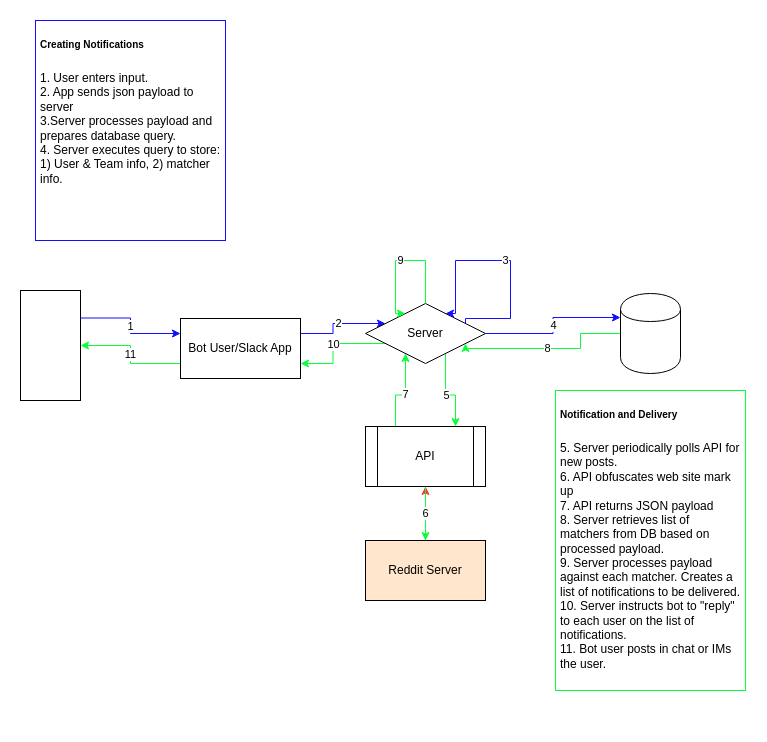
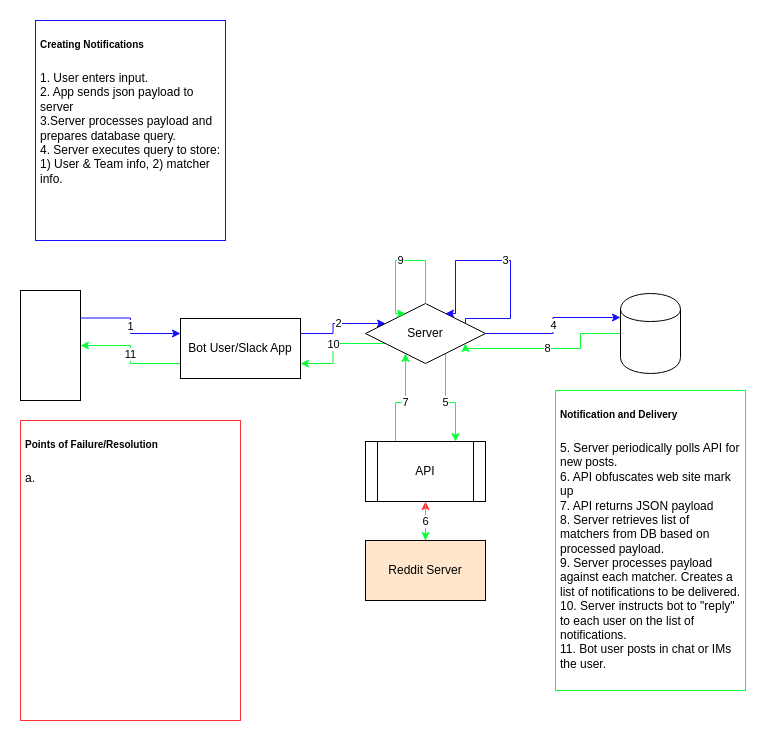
(426, 457) -> (426, 472)
none -> (131, 571)
